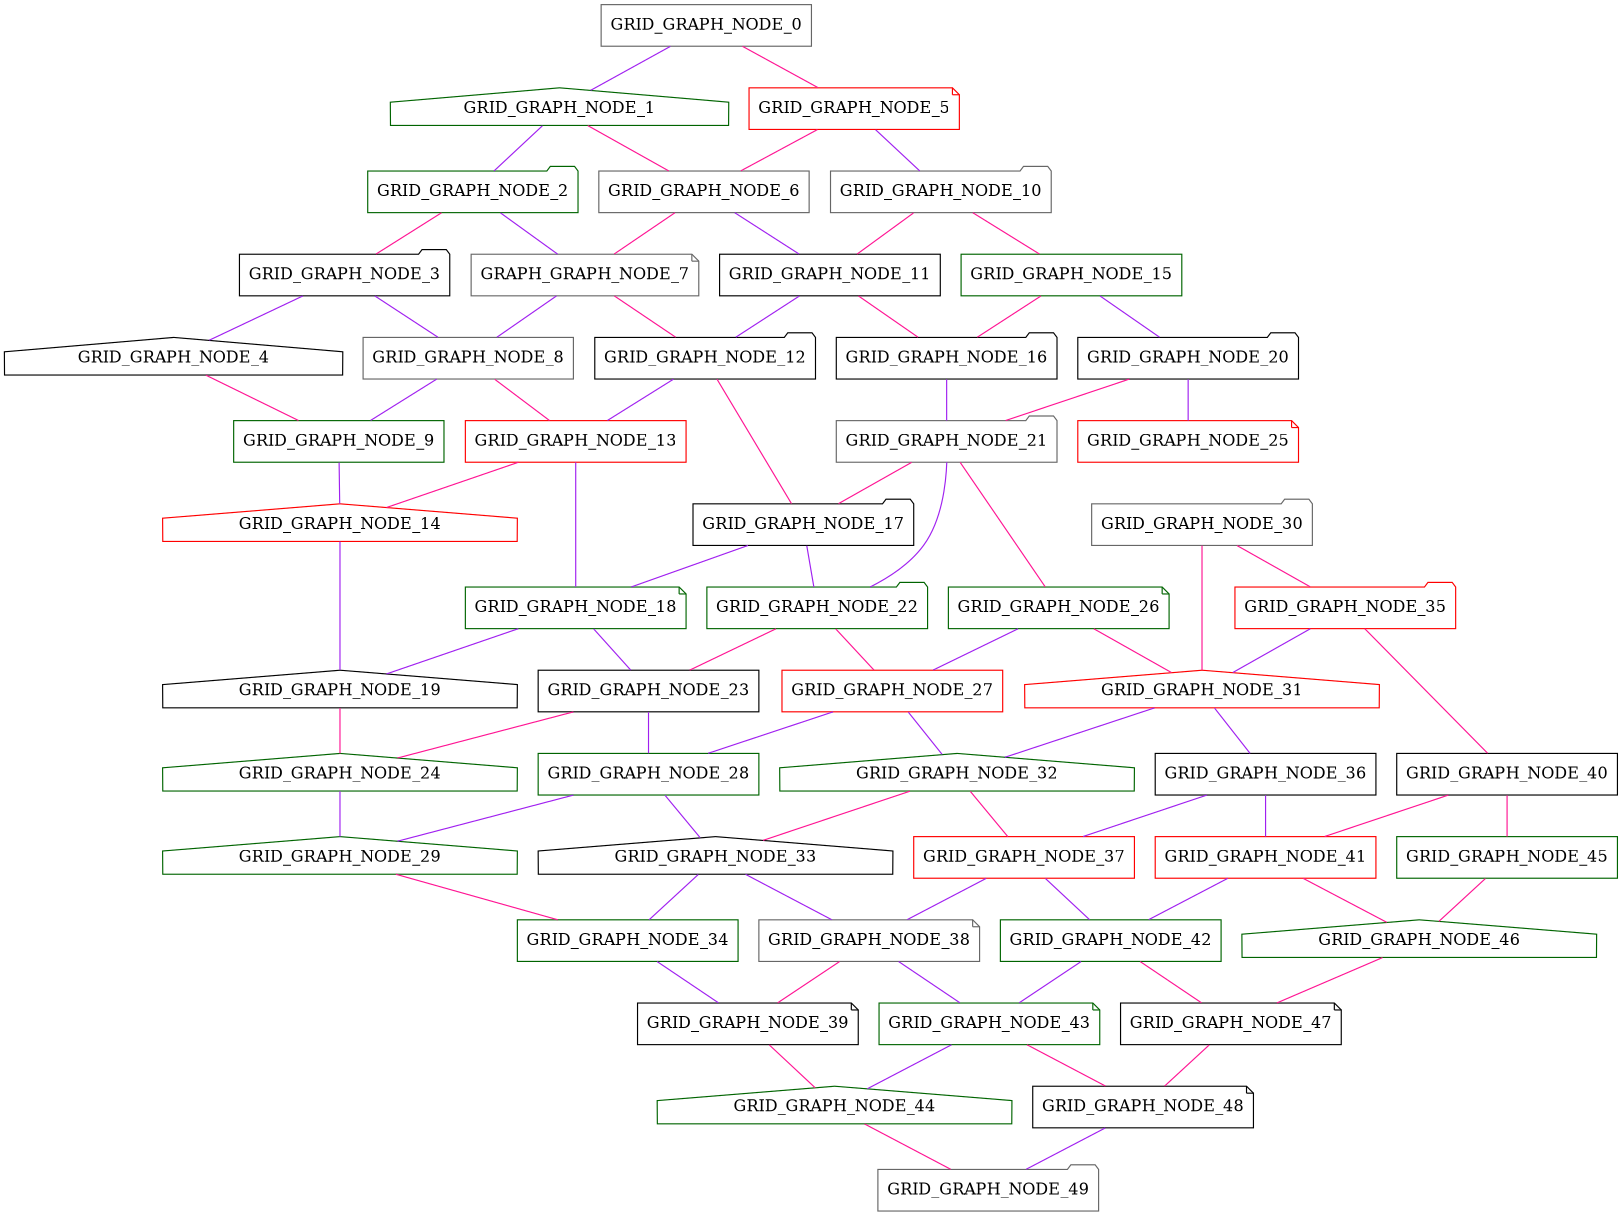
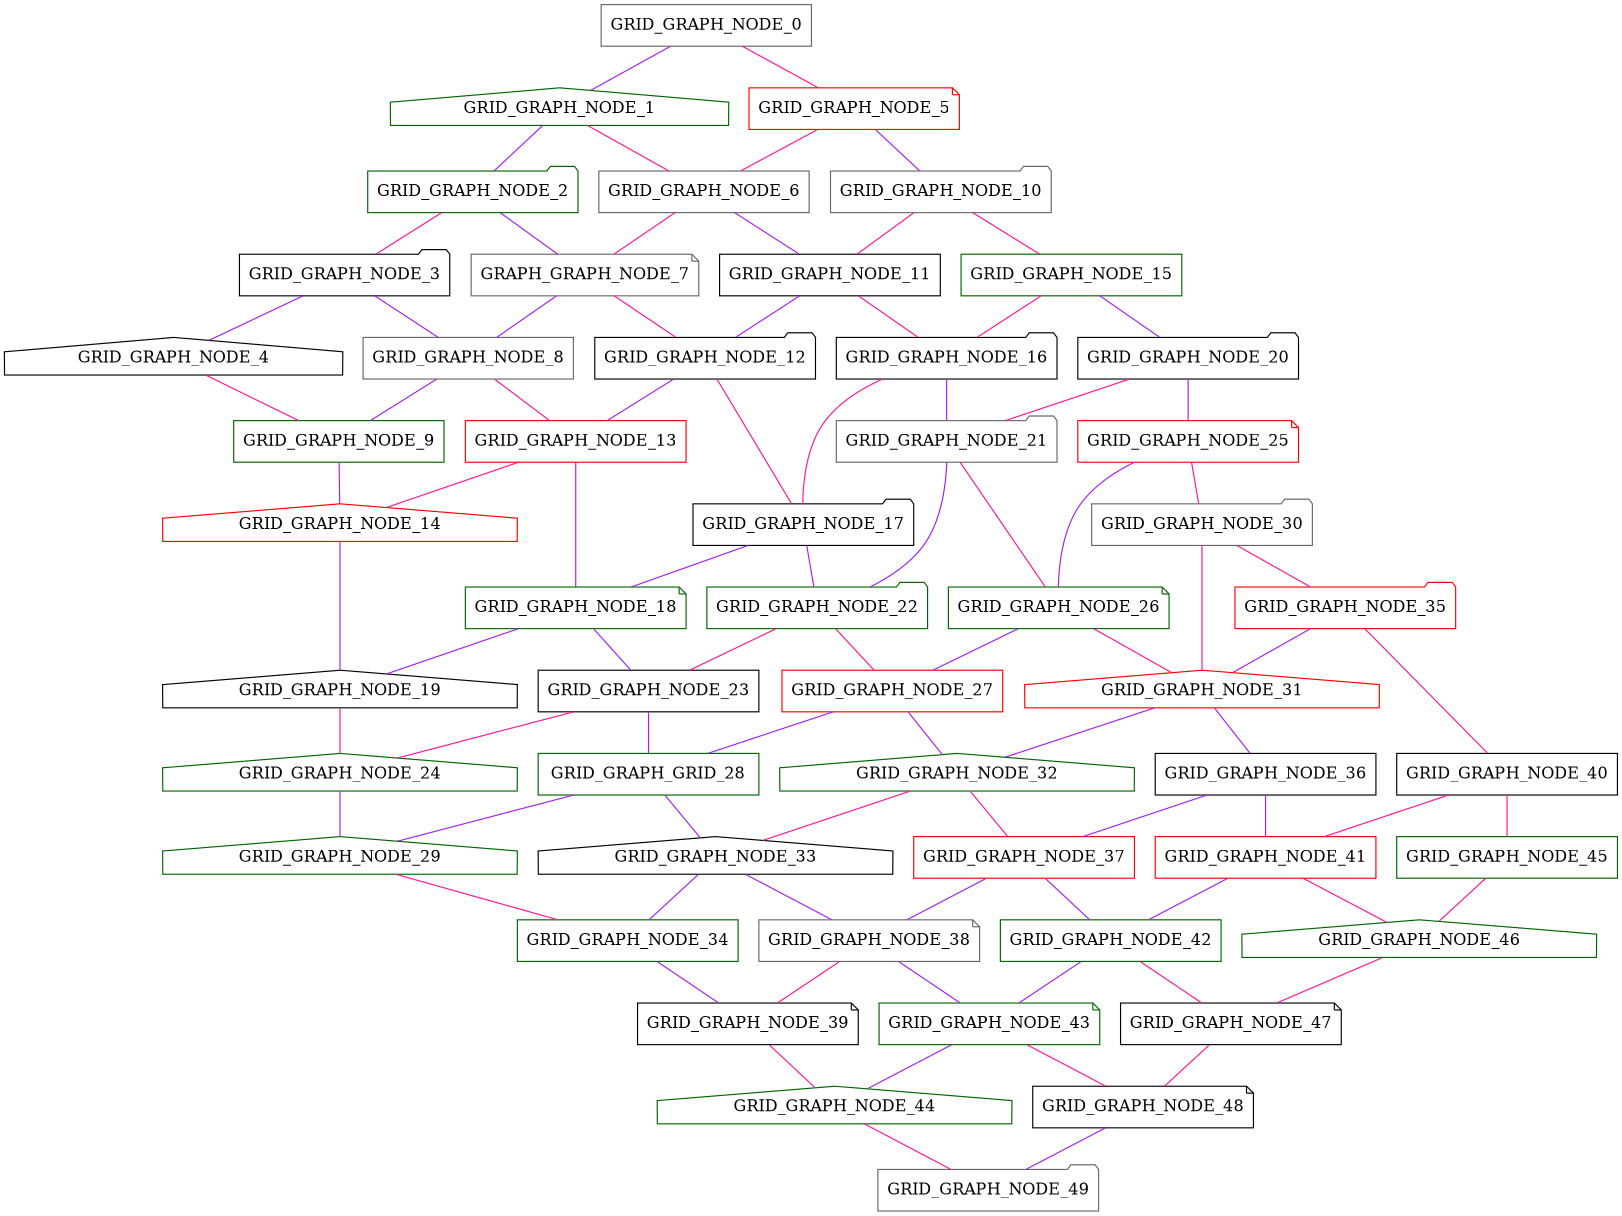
(875, 483) -> (821, 427)
none -> (1195, 483)
none -> (1076, 512)
(649, 774) -> (649, 774)
